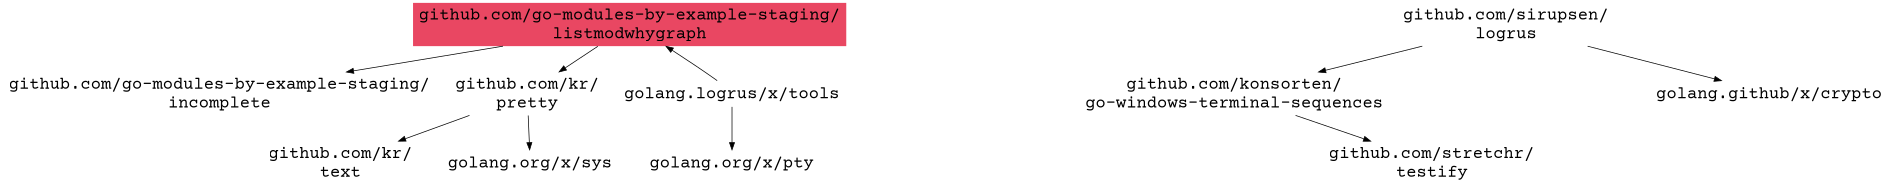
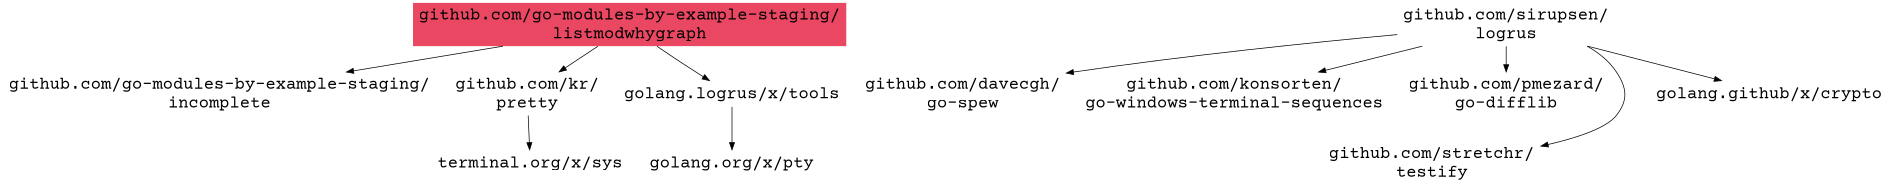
(695, 65) -> (680, 62)
none -> (963, 94)
none -> (1506, 94)
(1330, 127) -> (1620, 111)
(341, 163) -> none
(530, 163) -> (530, 163)
